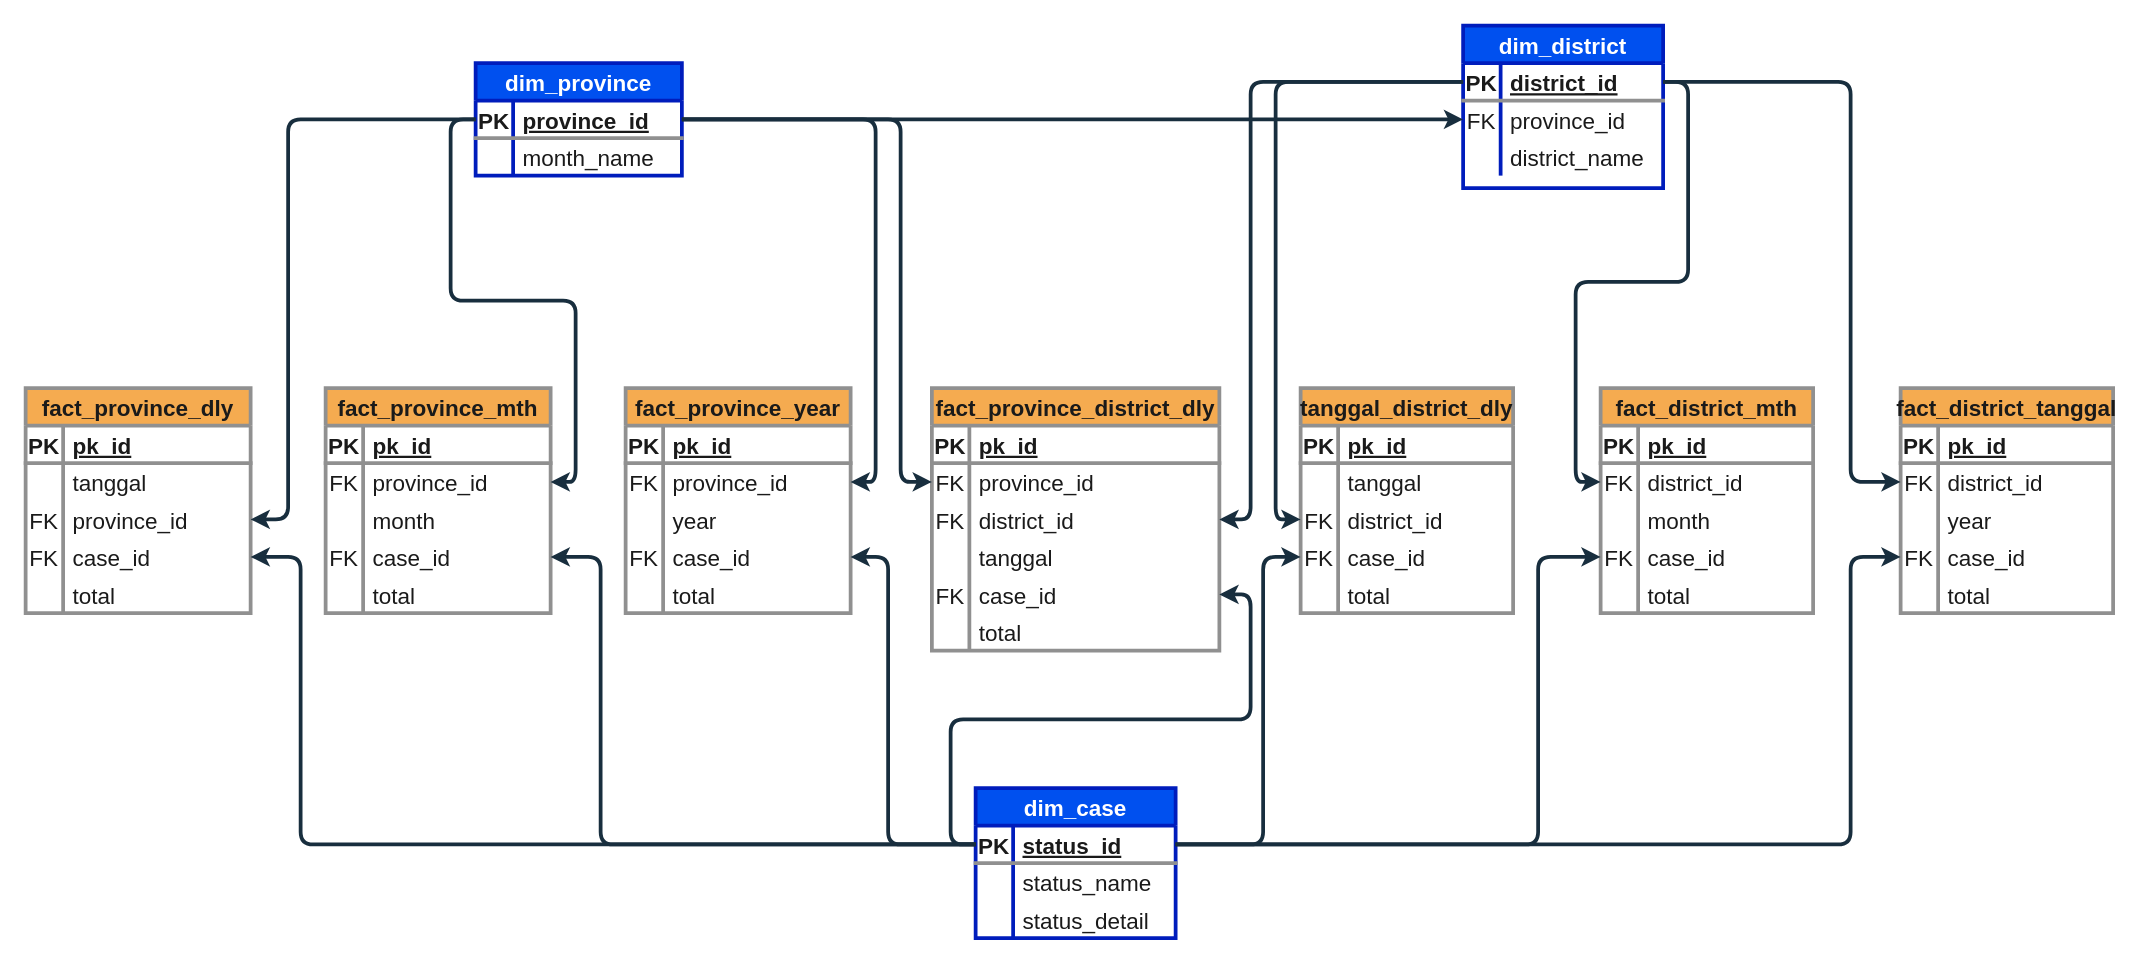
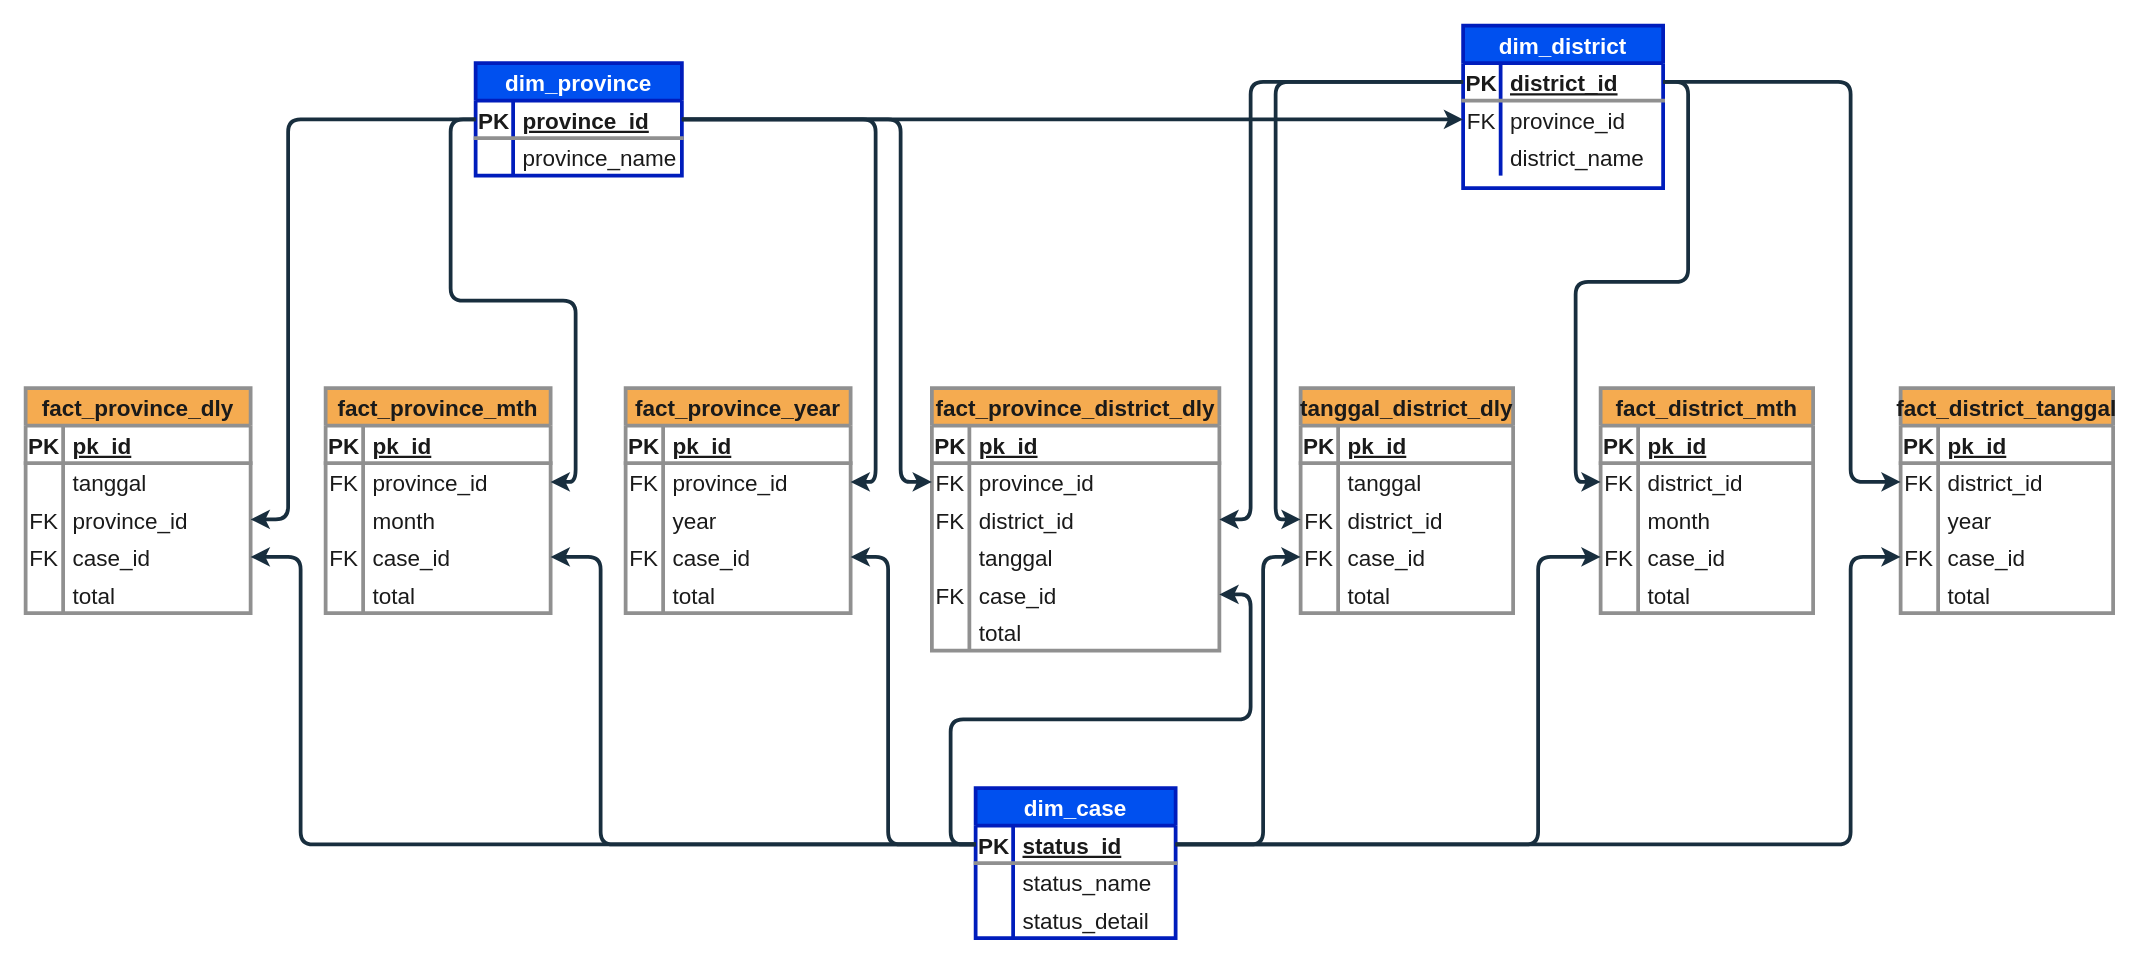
(586, 159) -> (601, 159)
